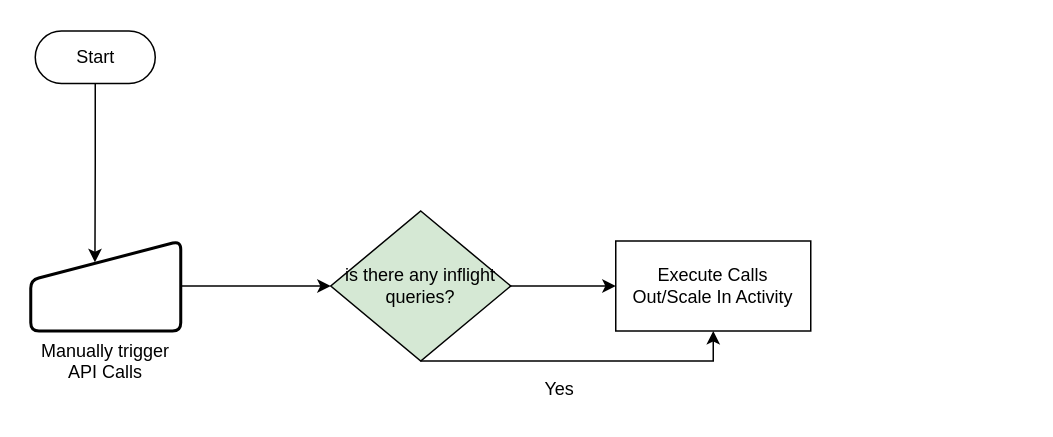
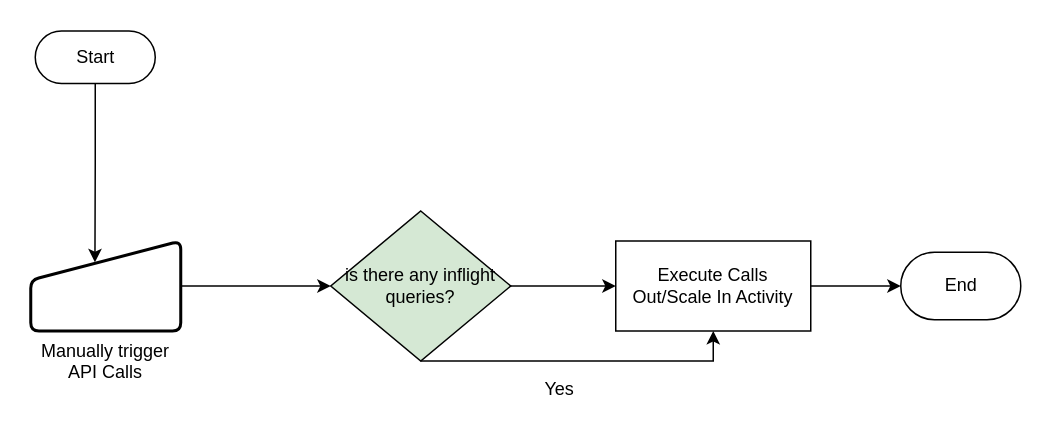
none -> (851, 286)
none -> (961, 286)
